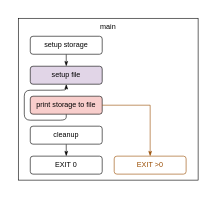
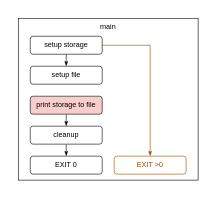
none -> (150, 50)
(66, 75) -> (66, 75)
(25, 92) -> (66, 119)
(125, 105) -> none
